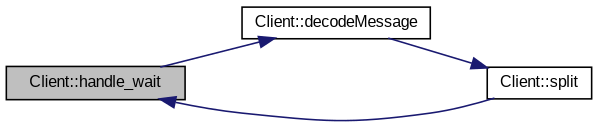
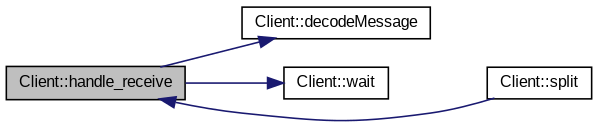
(430, 51) -> none
(96, 83) -> (96, 83)
none -> (336, 83)
